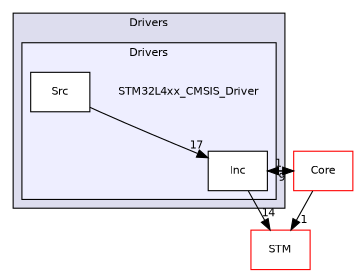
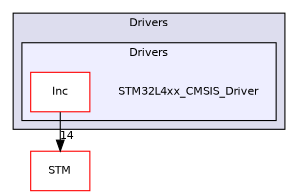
(60, 92) -> none
(238, 171) -> (60, 92)
(323, 171) -> none
